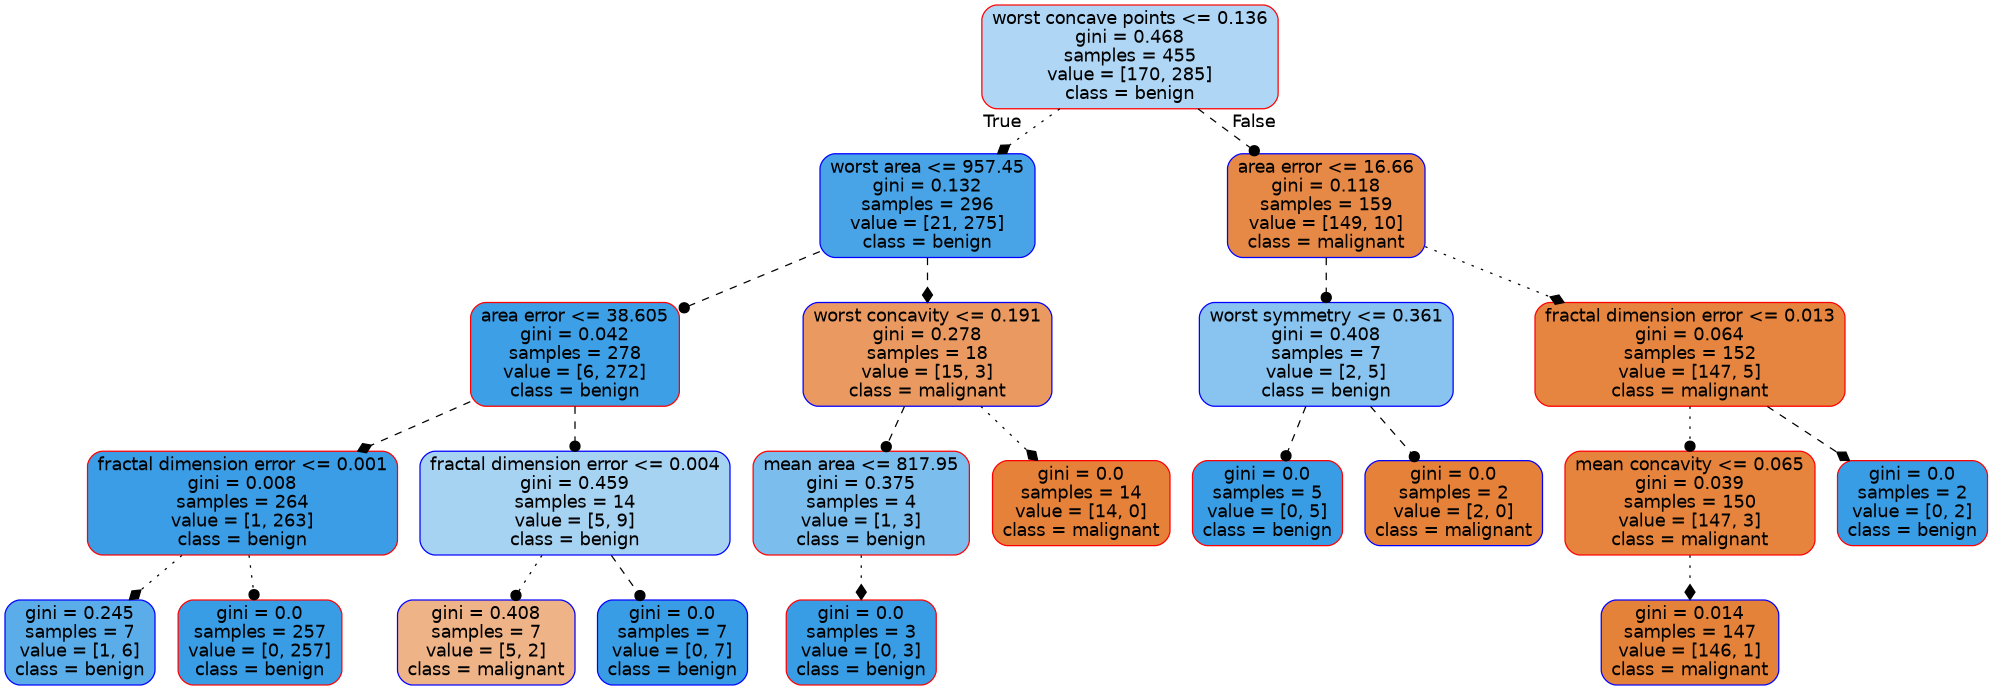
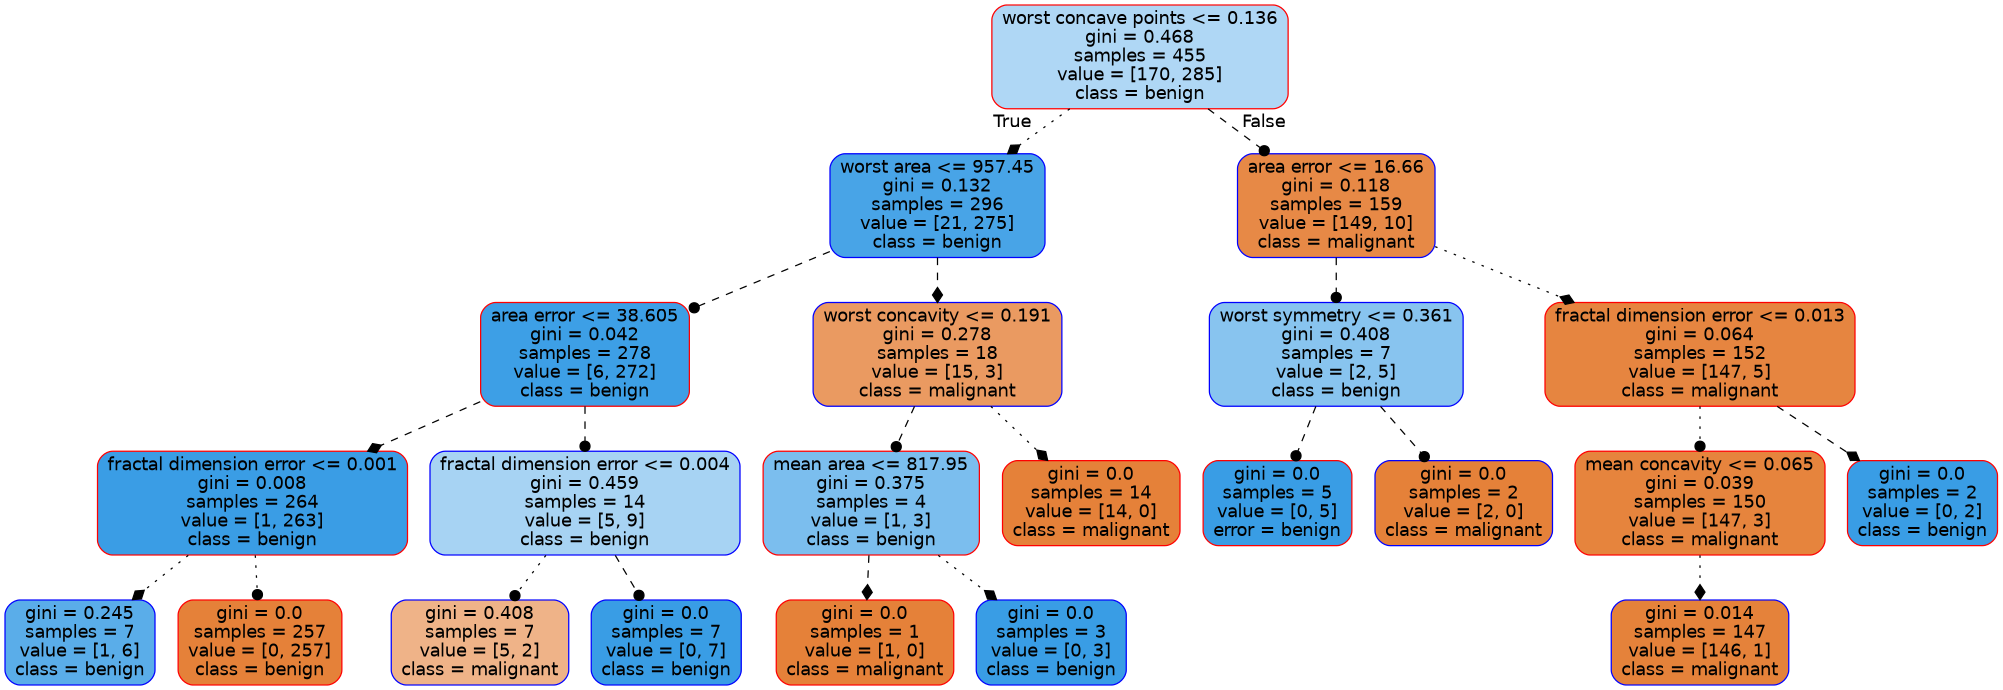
(1268, 503) -> (1278, 503)
(260, 642) -> (260, 642)
(861, 642) -> (1051, 642)
none -> (865, 642)
